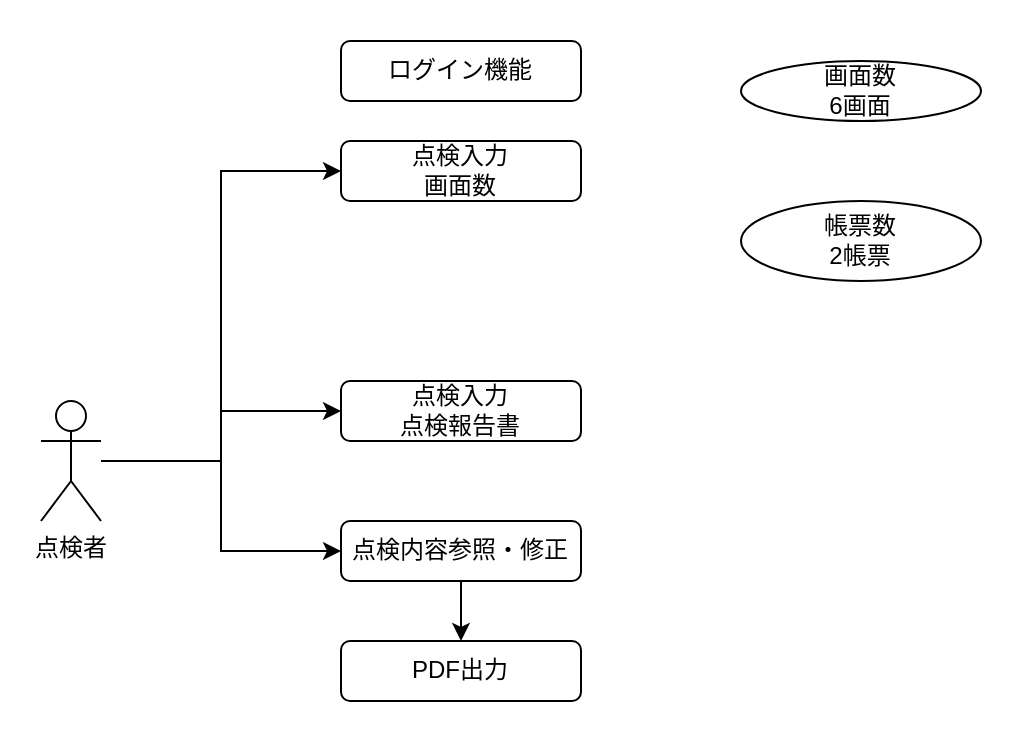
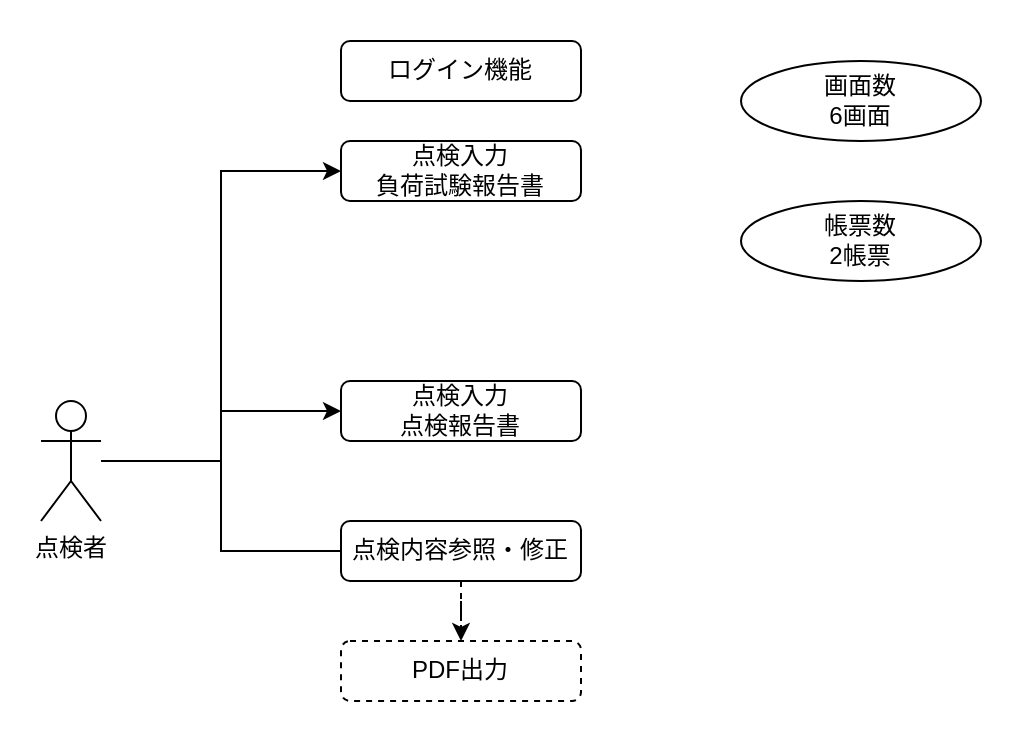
(861, 91) -> (861, 101)
(461, 171) -> (461, 171)
(326, 551) -> (331, 551)
(461, 593) -> (461, 593)
(461, 671) -> (461, 671)
